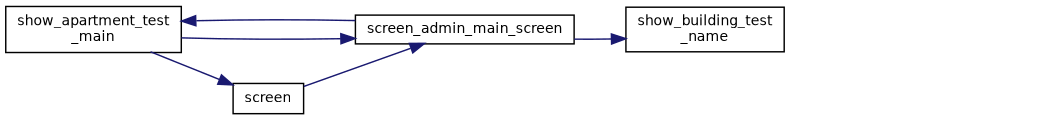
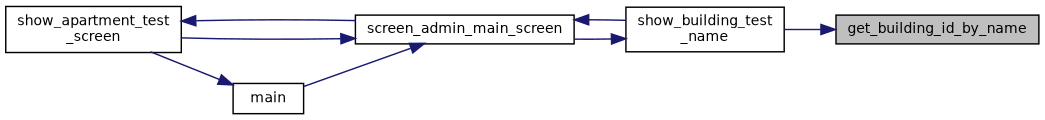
none -> (607, 20)
(94, 29) -> (94, 29)
none -> (937, 29)
(268, 99) -> (268, 99)
